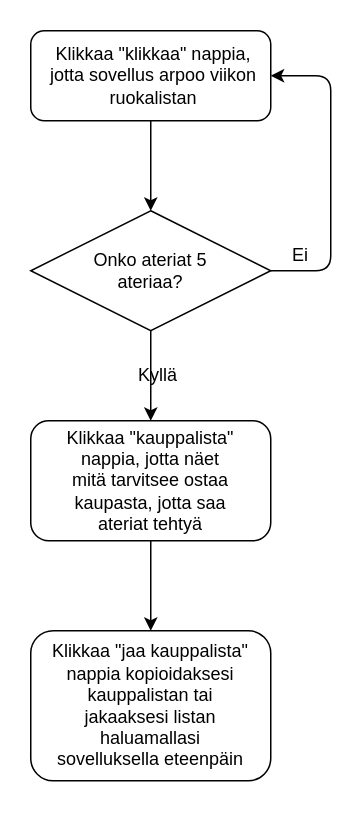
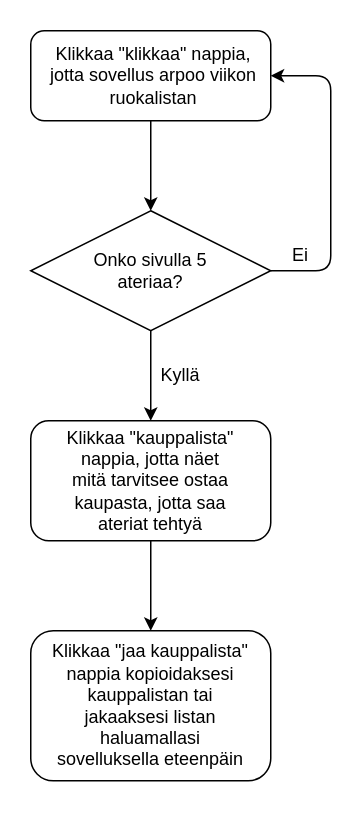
(151, 271) -> (151, 271)
(158, 376) -> (181, 376)
